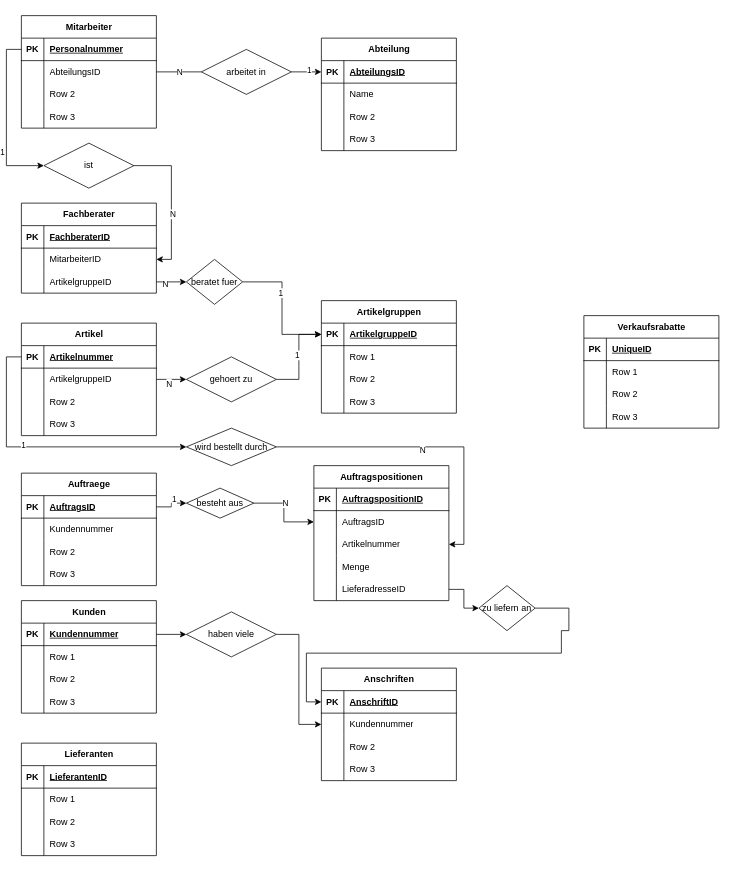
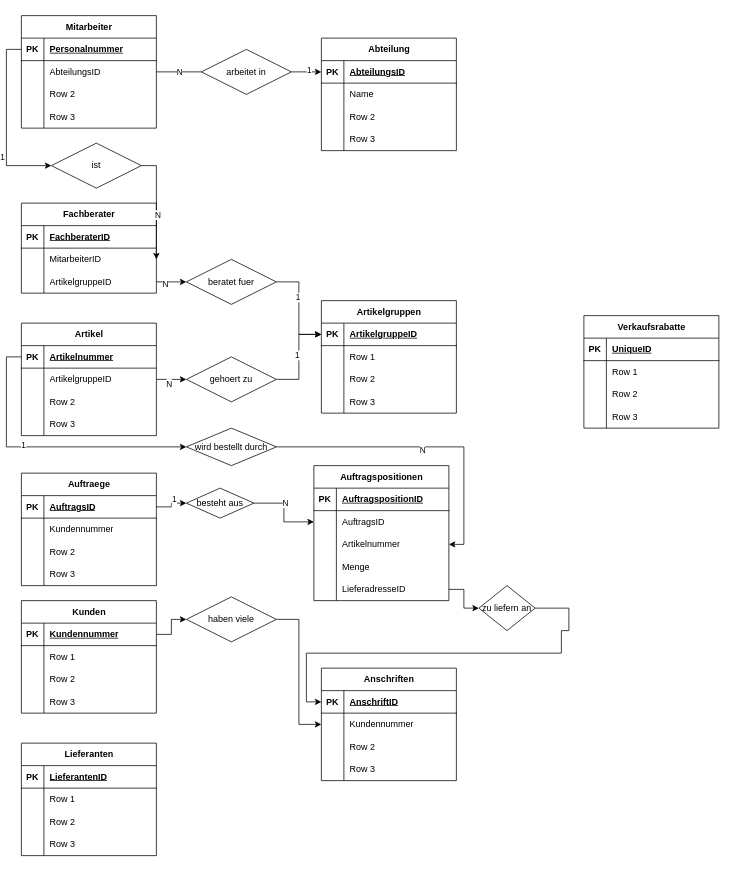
(89, 165) -> (96, 165)
(215, 282) -> (231, 282)
(231, 634) -> (231, 619)
